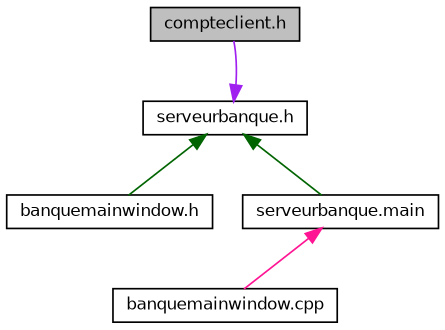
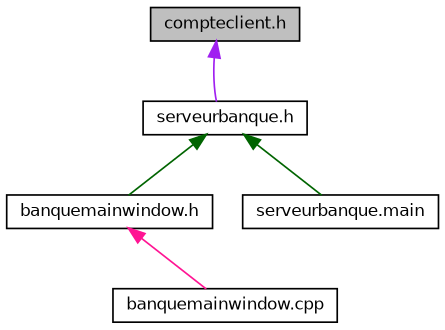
(236, 63) -> (214, 80)
(276, 264) -> (174, 264)
